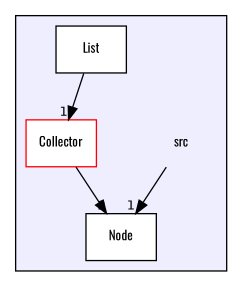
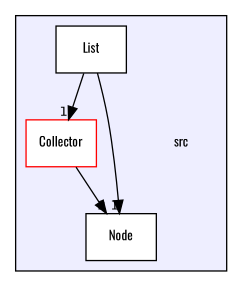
(155, 185) -> (111, 136)
